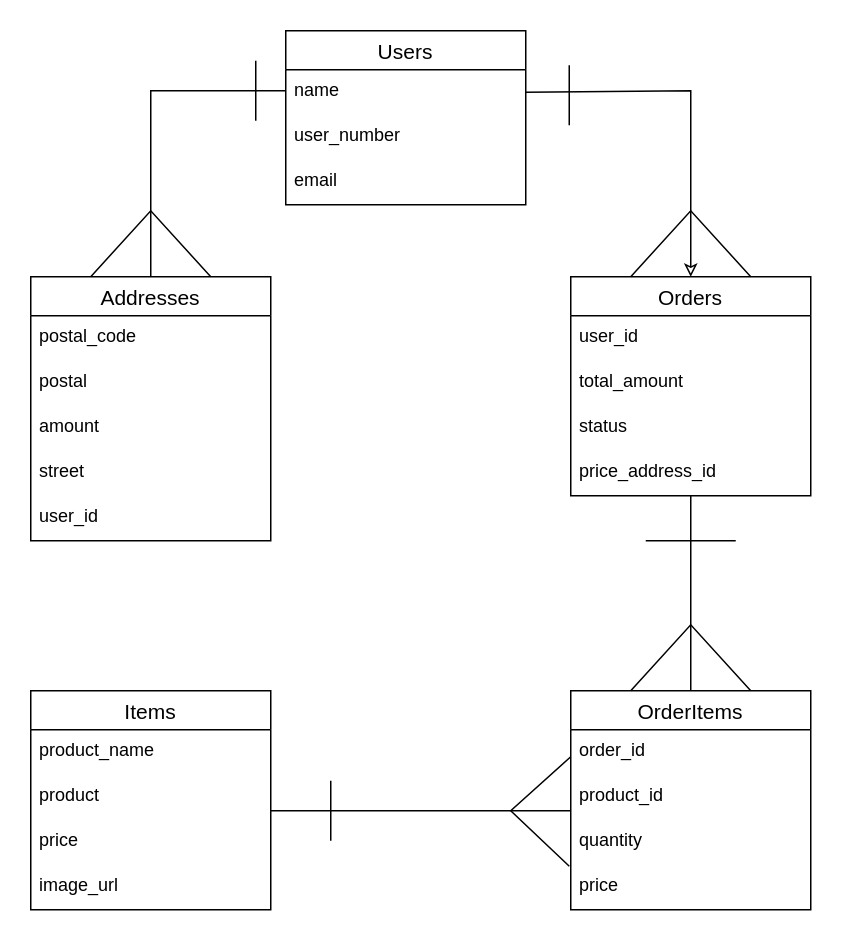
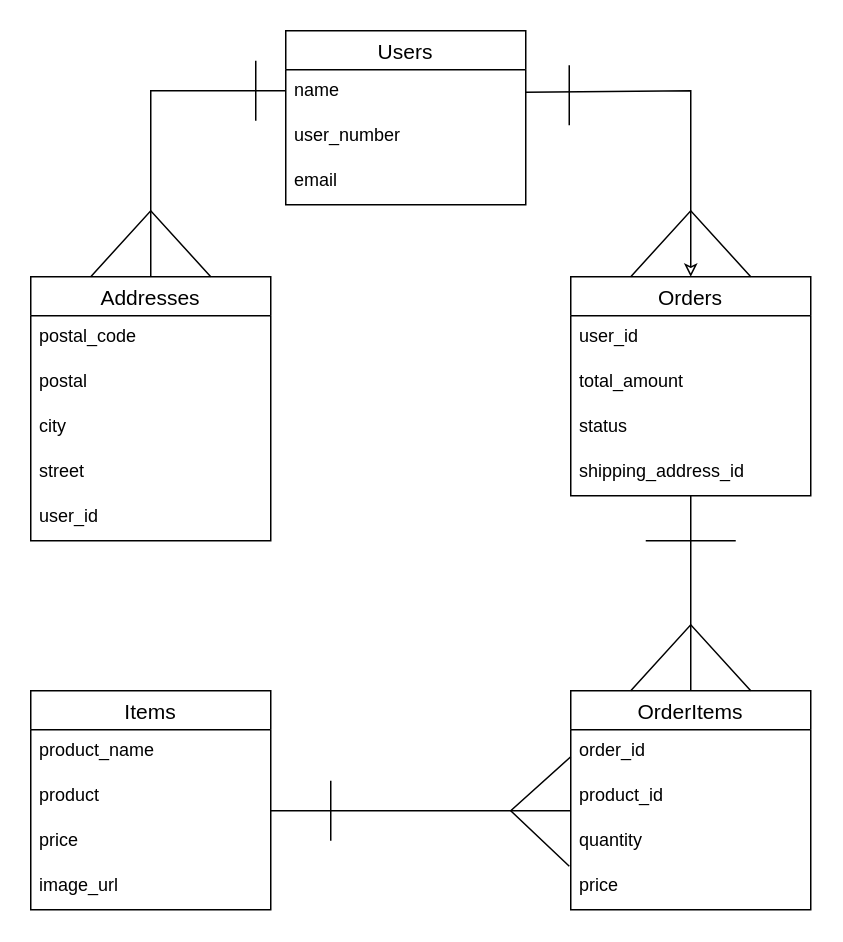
(69, 426) -> (57, 426)
(655, 471) -> (668, 471)
